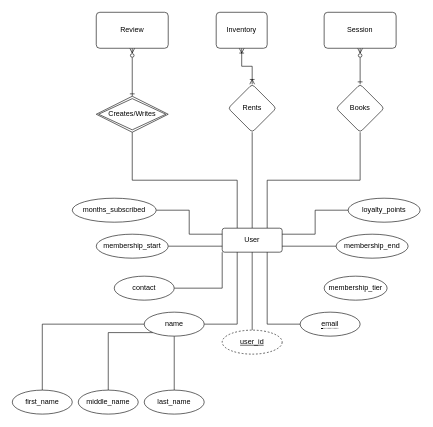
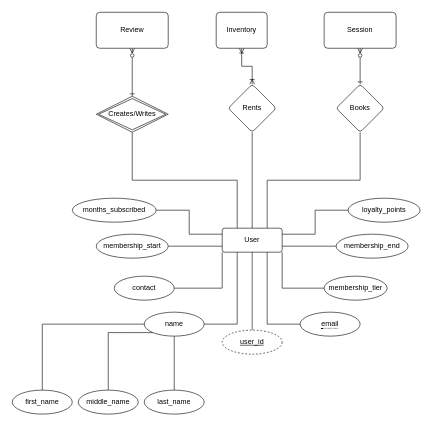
none -> (285, 288)
